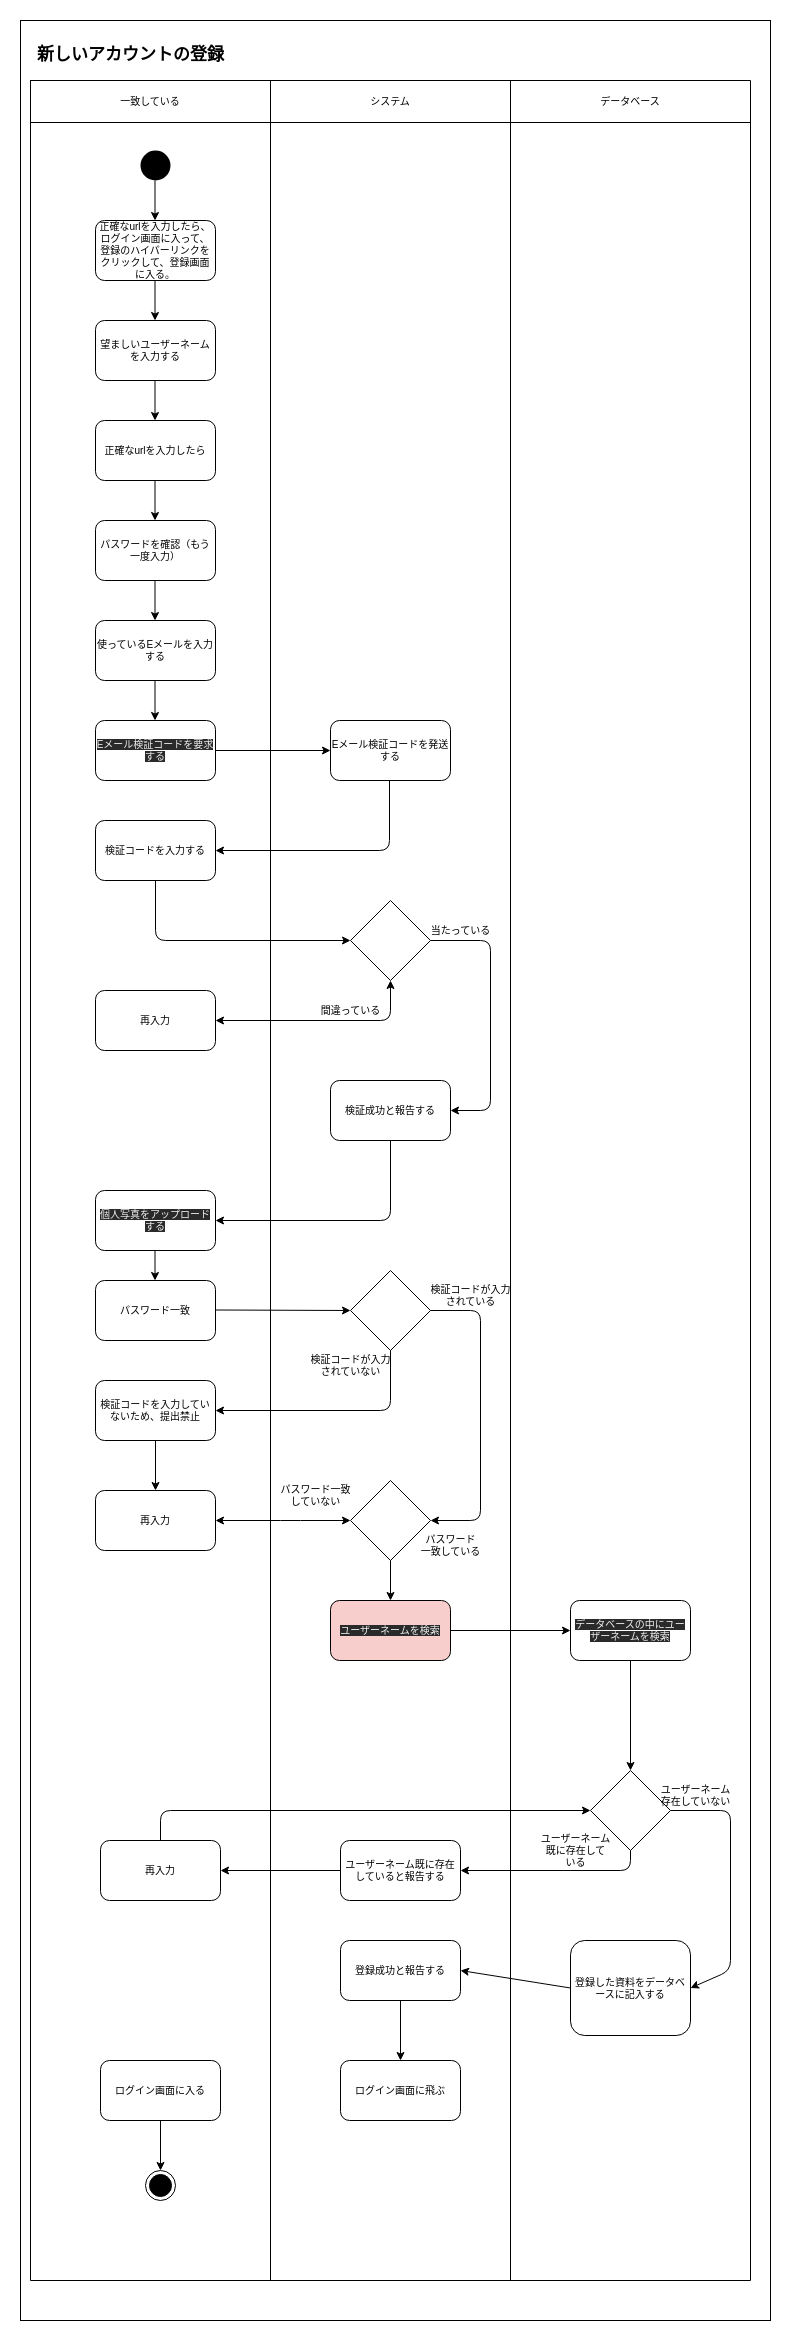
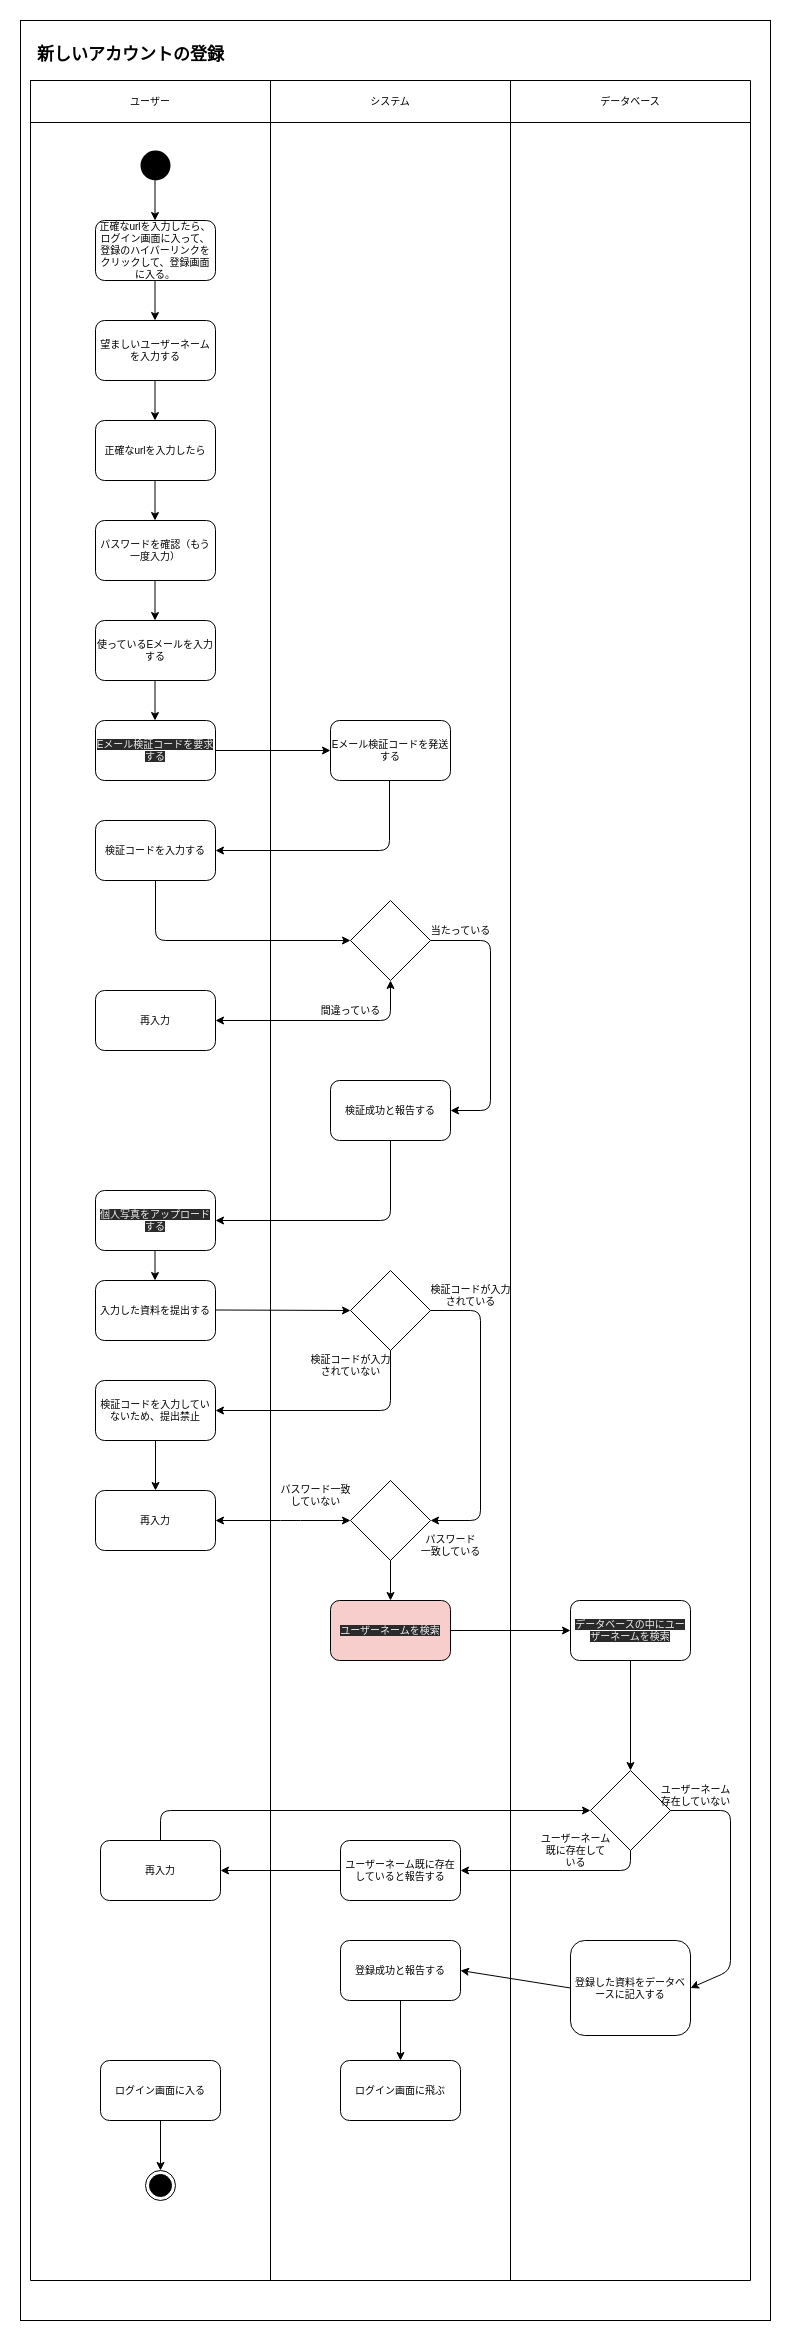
(151, 102) -> (151, 102)
(156, 1311) -> (156, 1311)
